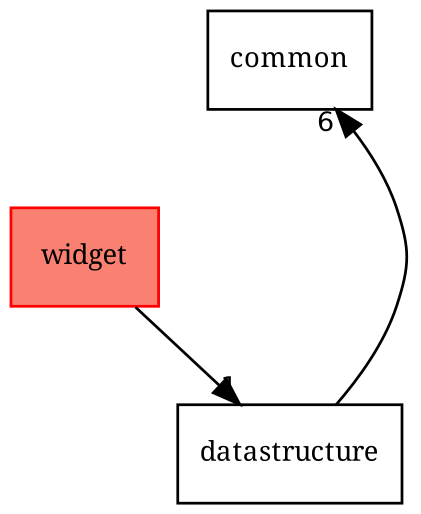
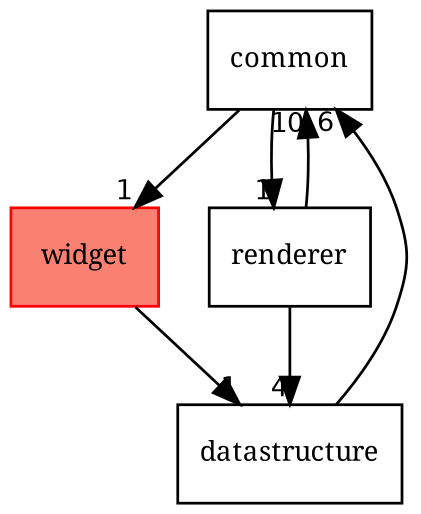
none -> (197, 149)
none -> (290, 257)
